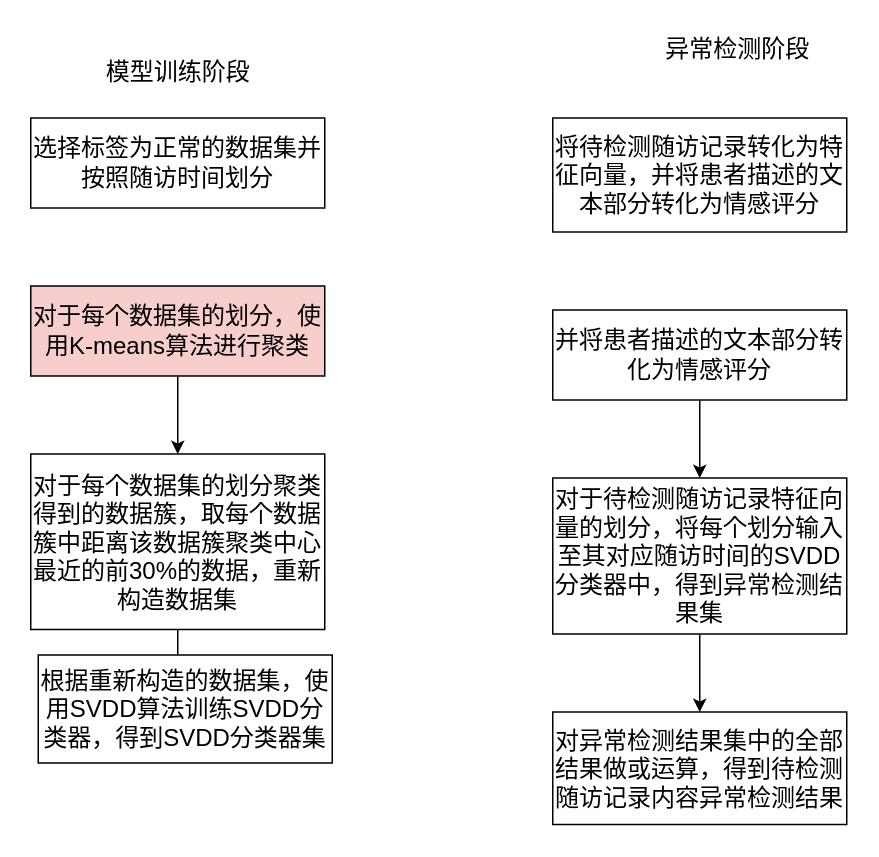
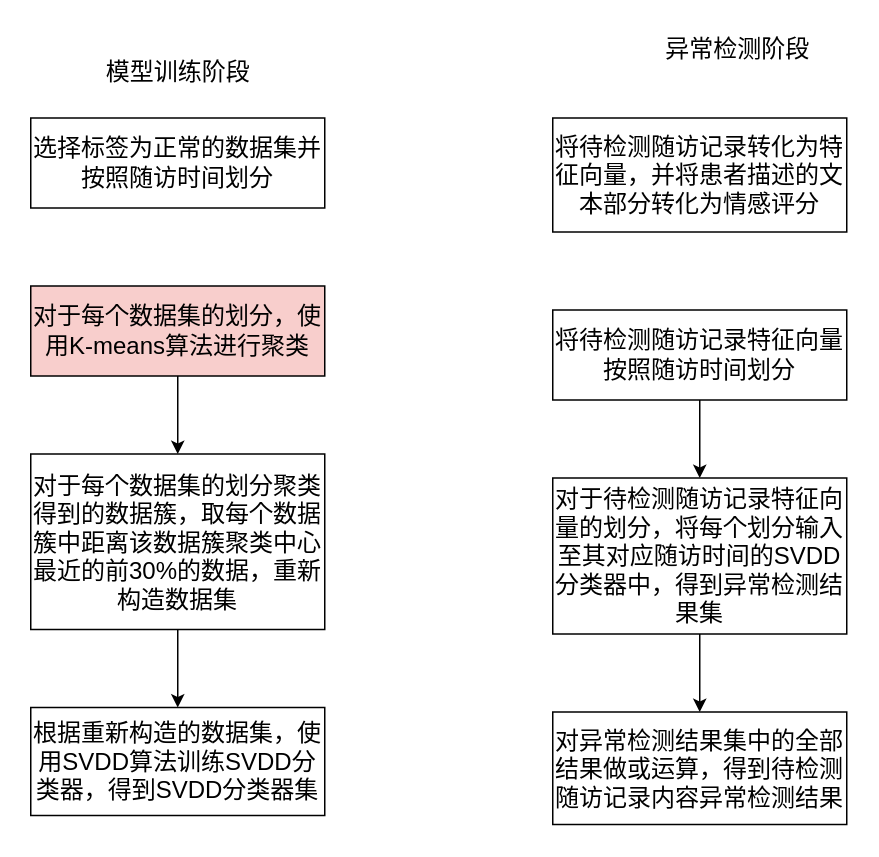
(700, 355) -> (700, 355)
(185, 709) -> (178, 761)
